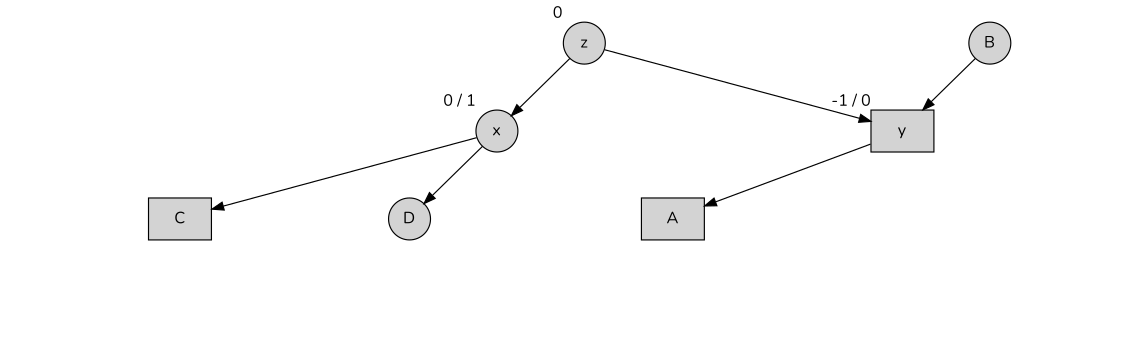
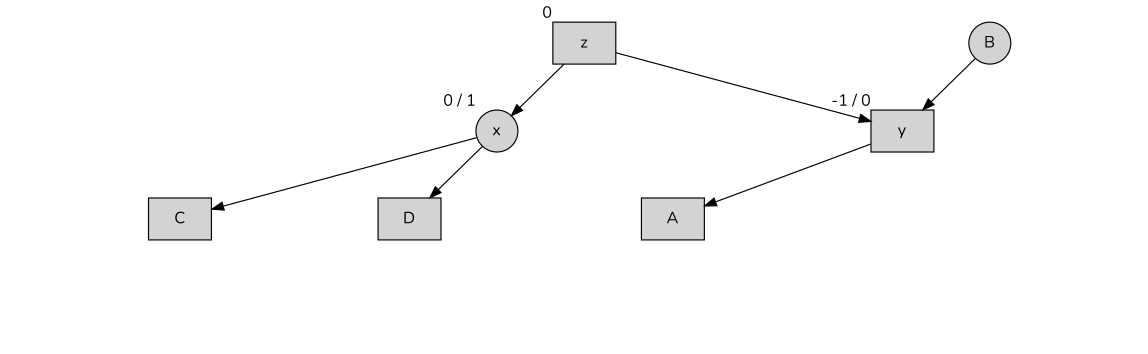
(584, 43) -> (584, 43)
(410, 219) -> (410, 219)
